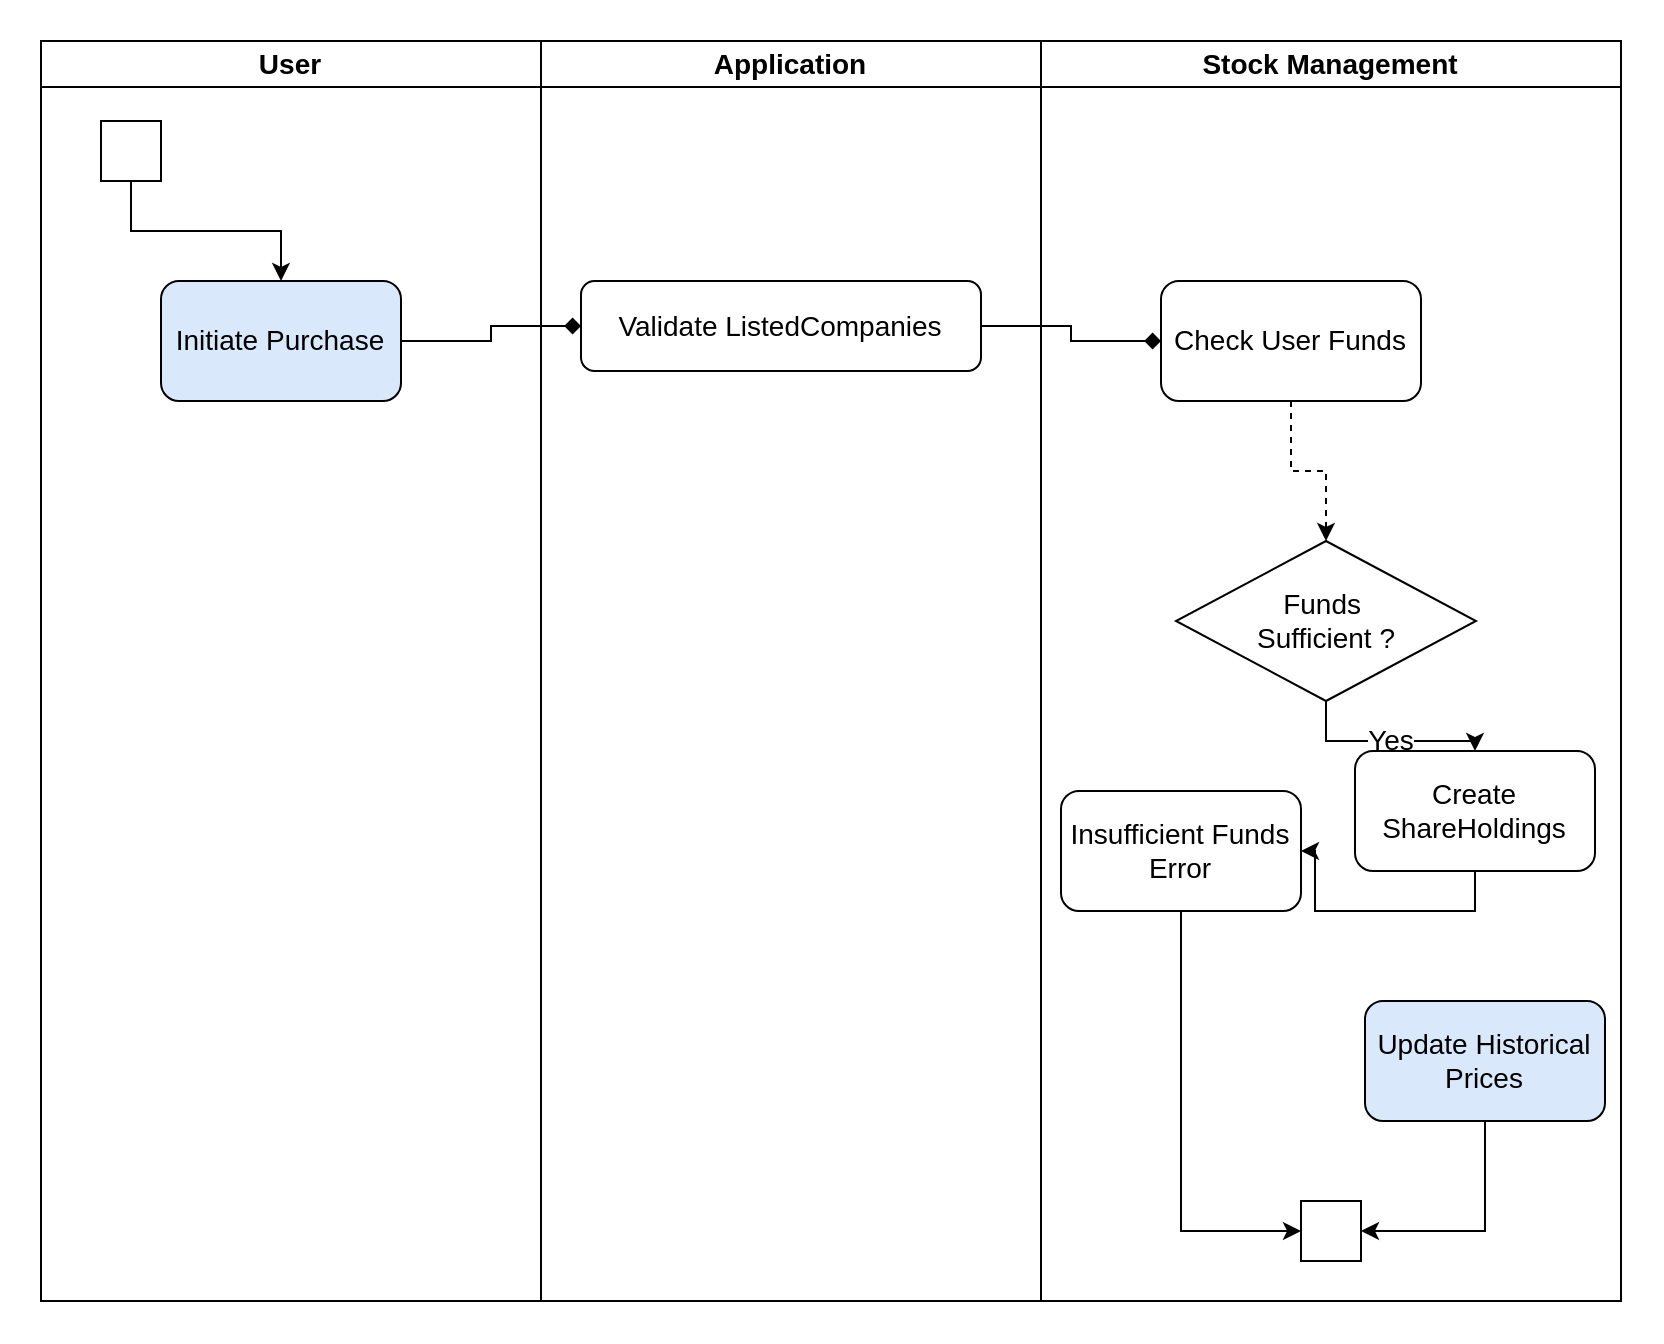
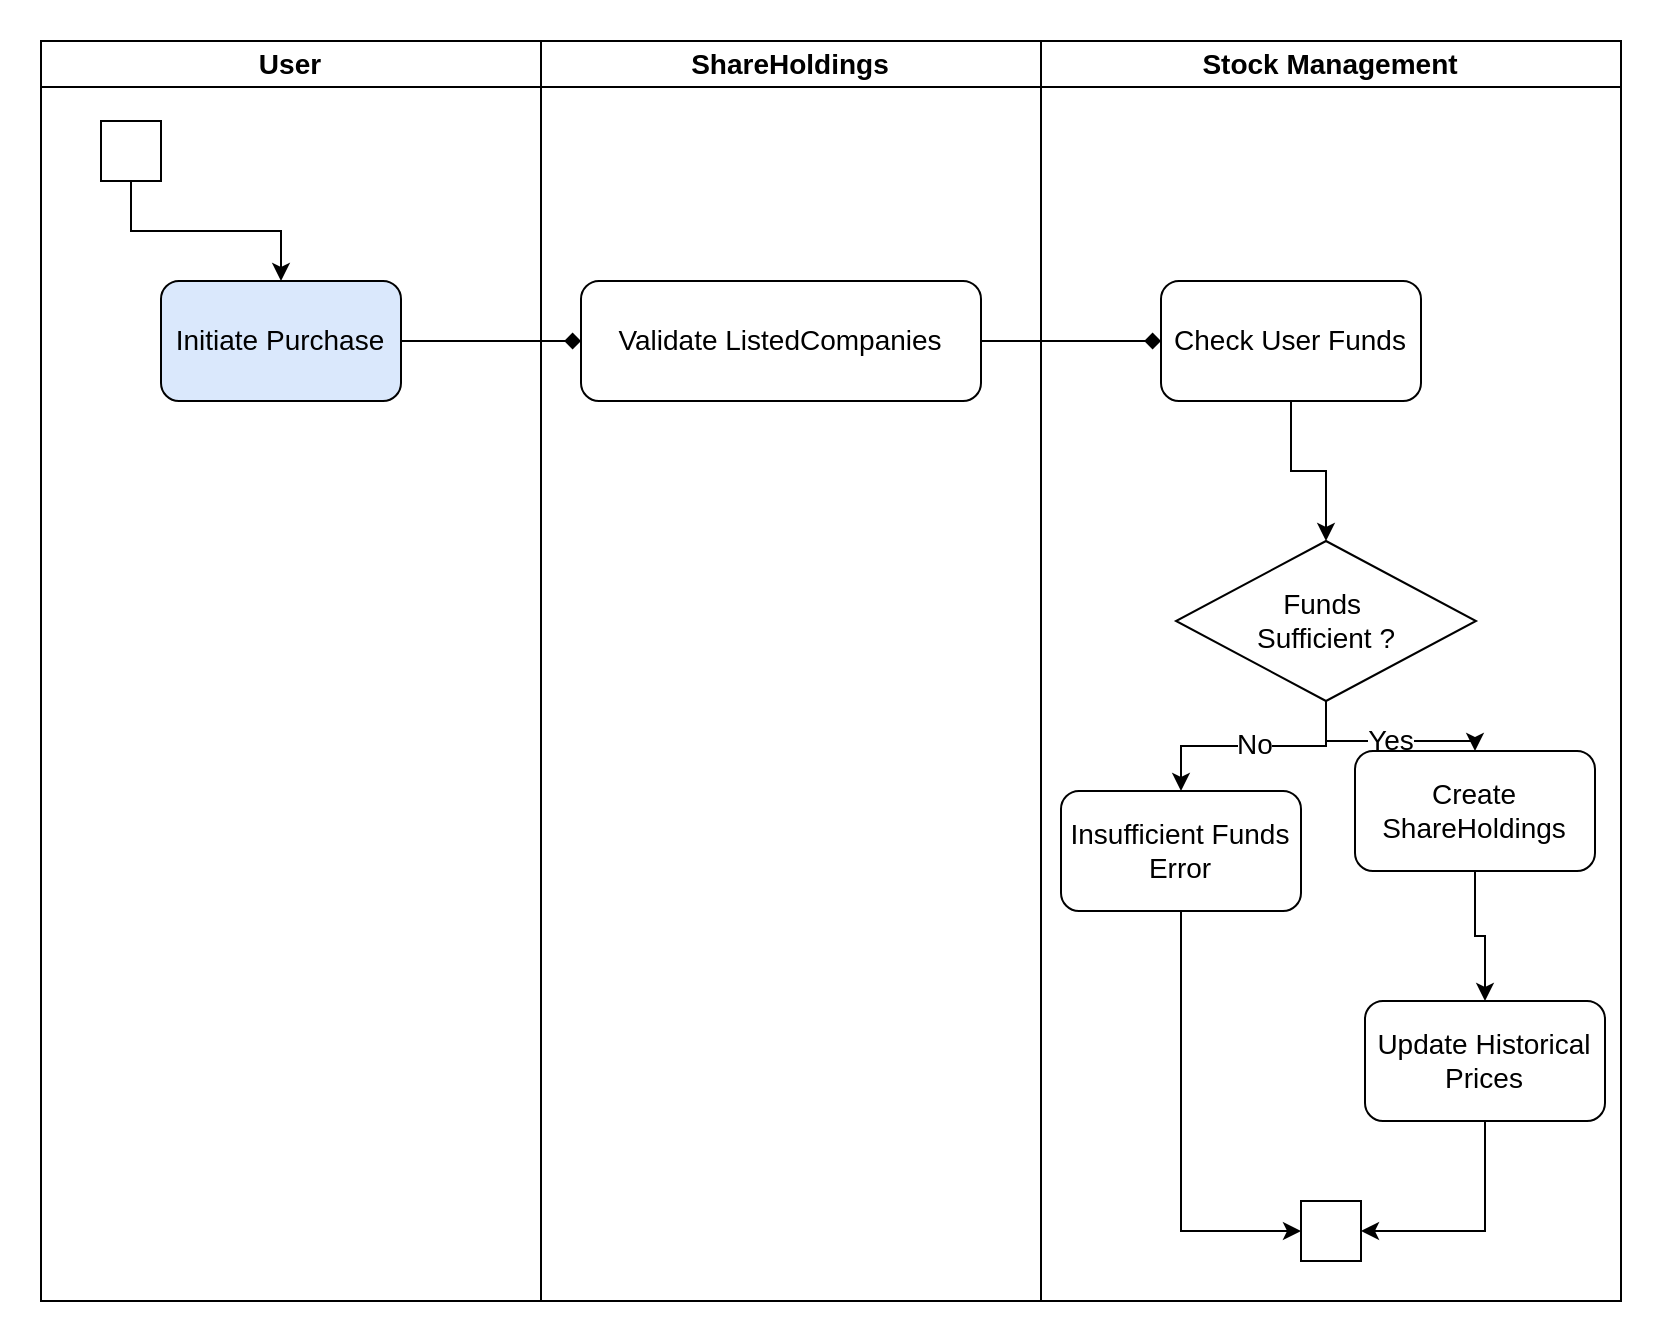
(791, 65) -> (791, 65)
(781, 326) -> (781, 341)
(1301, 471) -> (1301, 471)
none -> (1238, 746)
(1366, 911) -> (1485, 943)
(1485, 1061) -> (1485, 1061)
